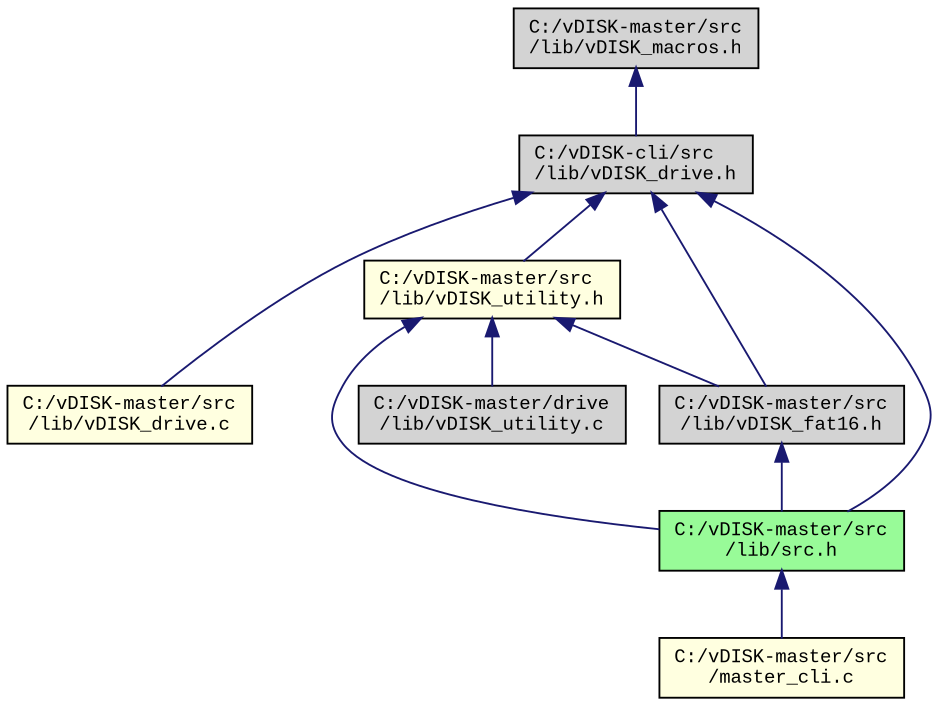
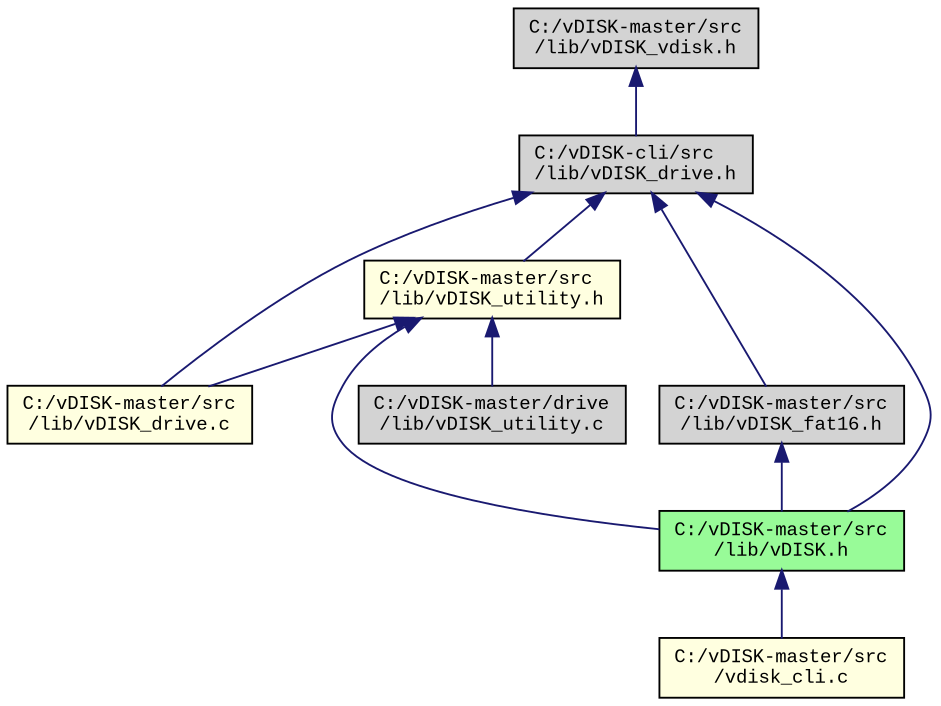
(636, 38) -> (636, 38)
(646, 356) -> (302, 355)
(782, 541) -> (782, 541)
(782, 668) -> (782, 668)
